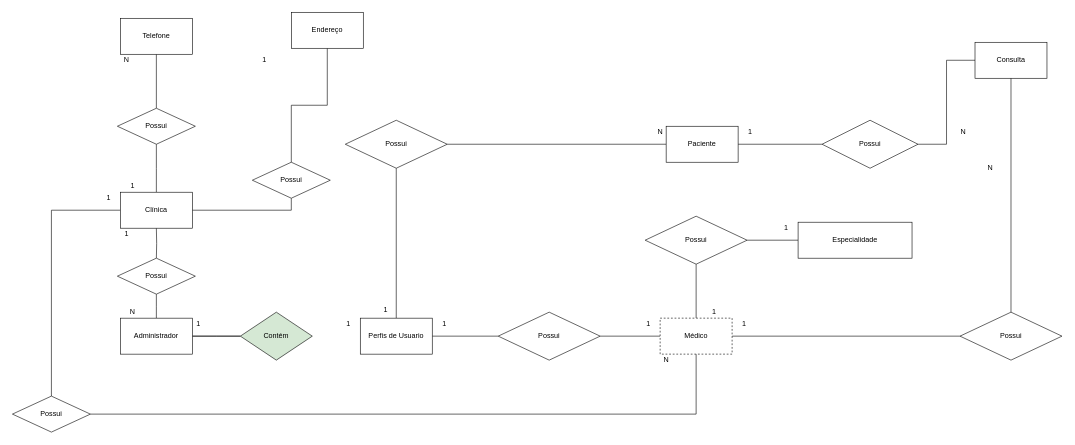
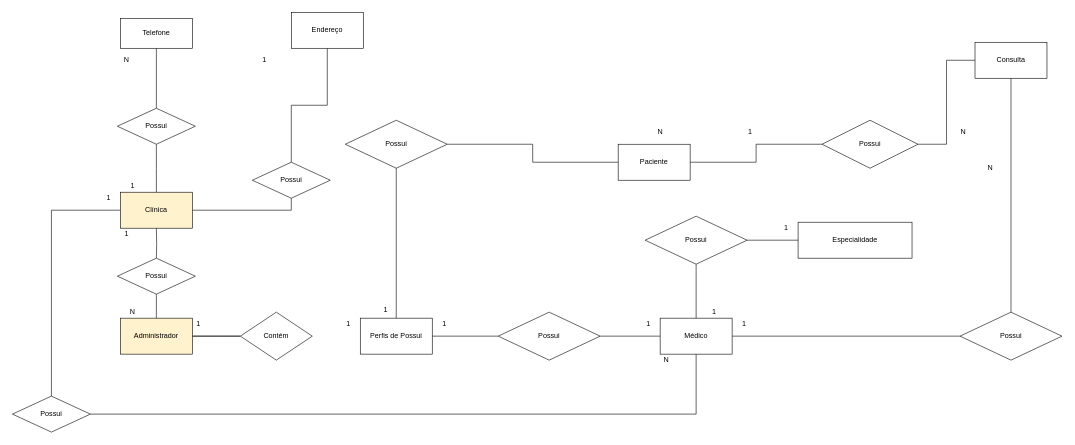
(156, 36) -> (156, 33)
(702, 144) -> (654, 162)
(156, 210) -> (156, 210)
(156, 336) -> (156, 336)
(276, 336) -> (276, 336)
(396, 336) -> (396, 336)
(696, 336) -> (696, 336)
